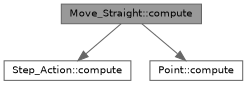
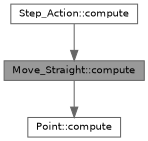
(104, 39) -> (74, 37)
